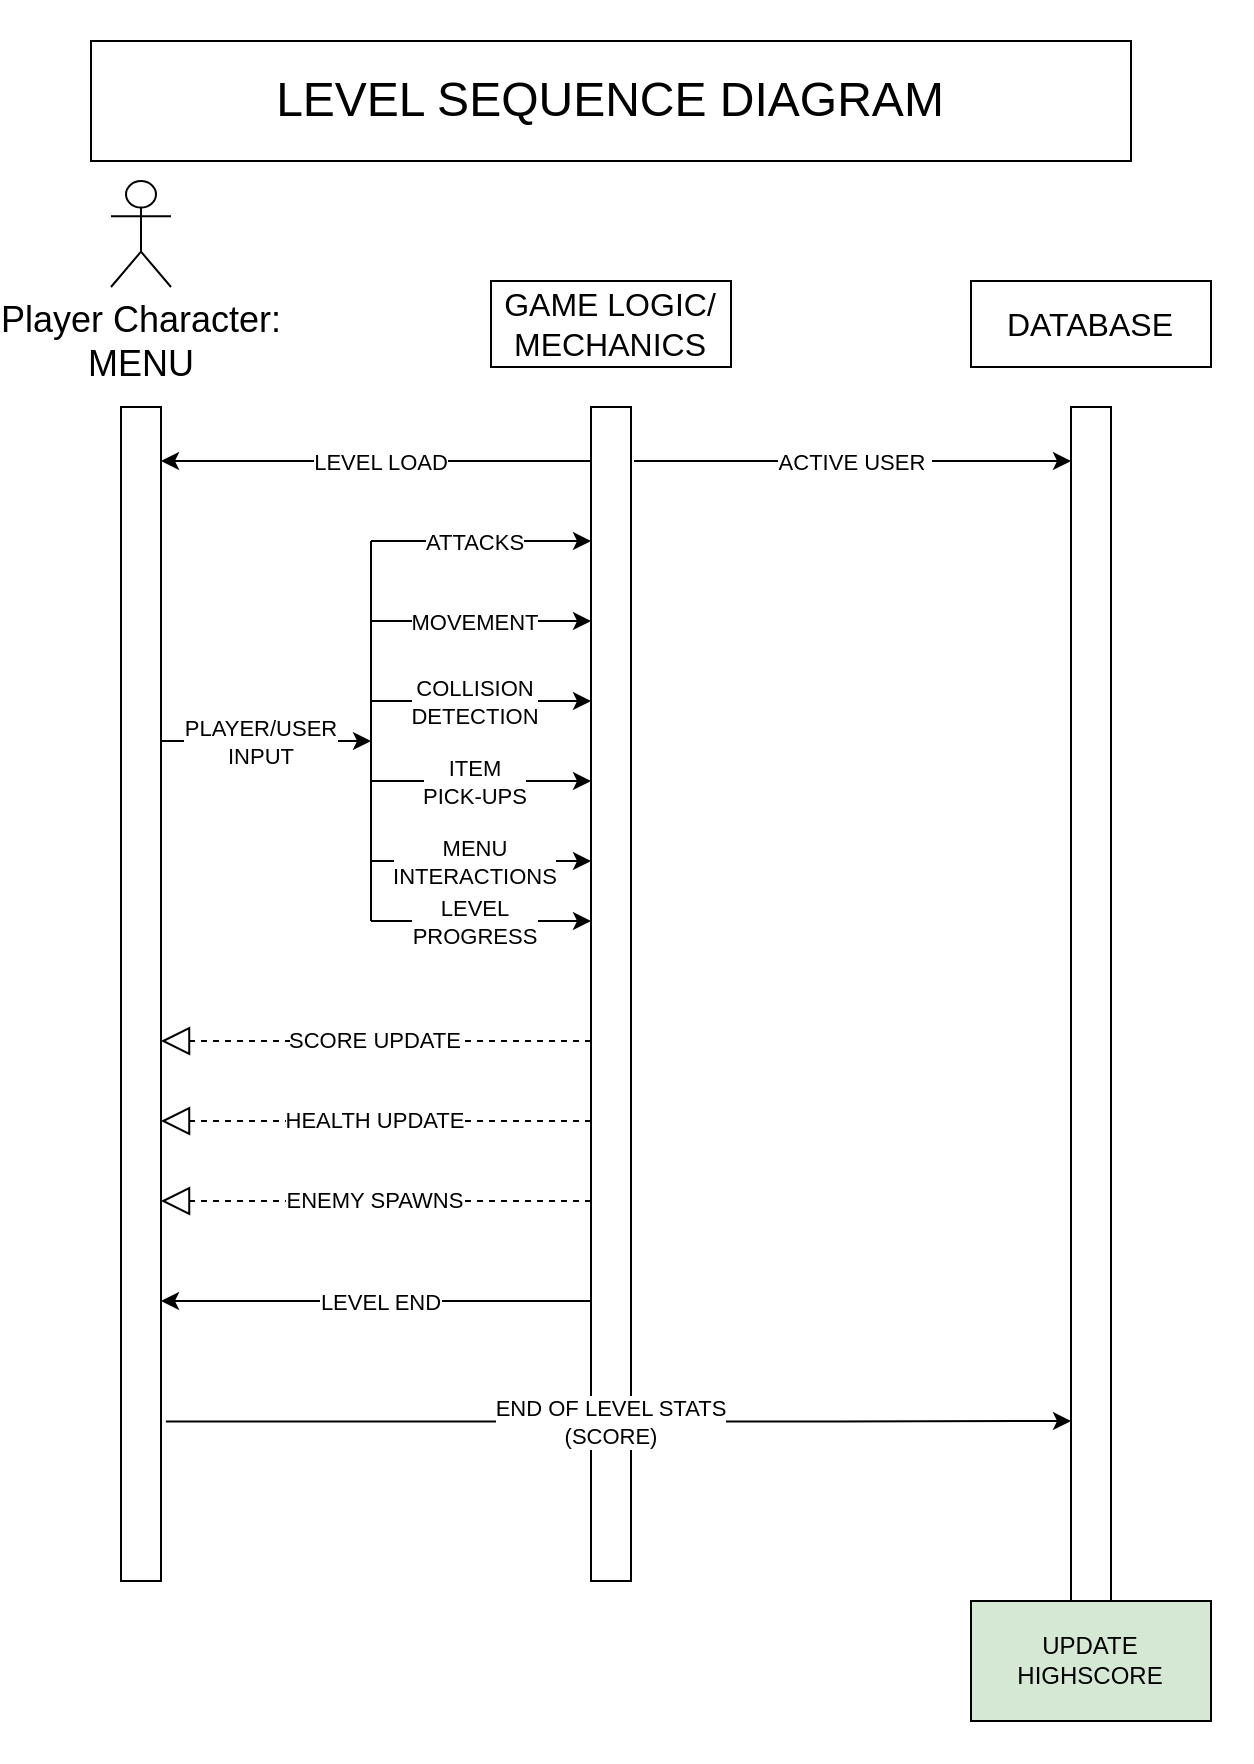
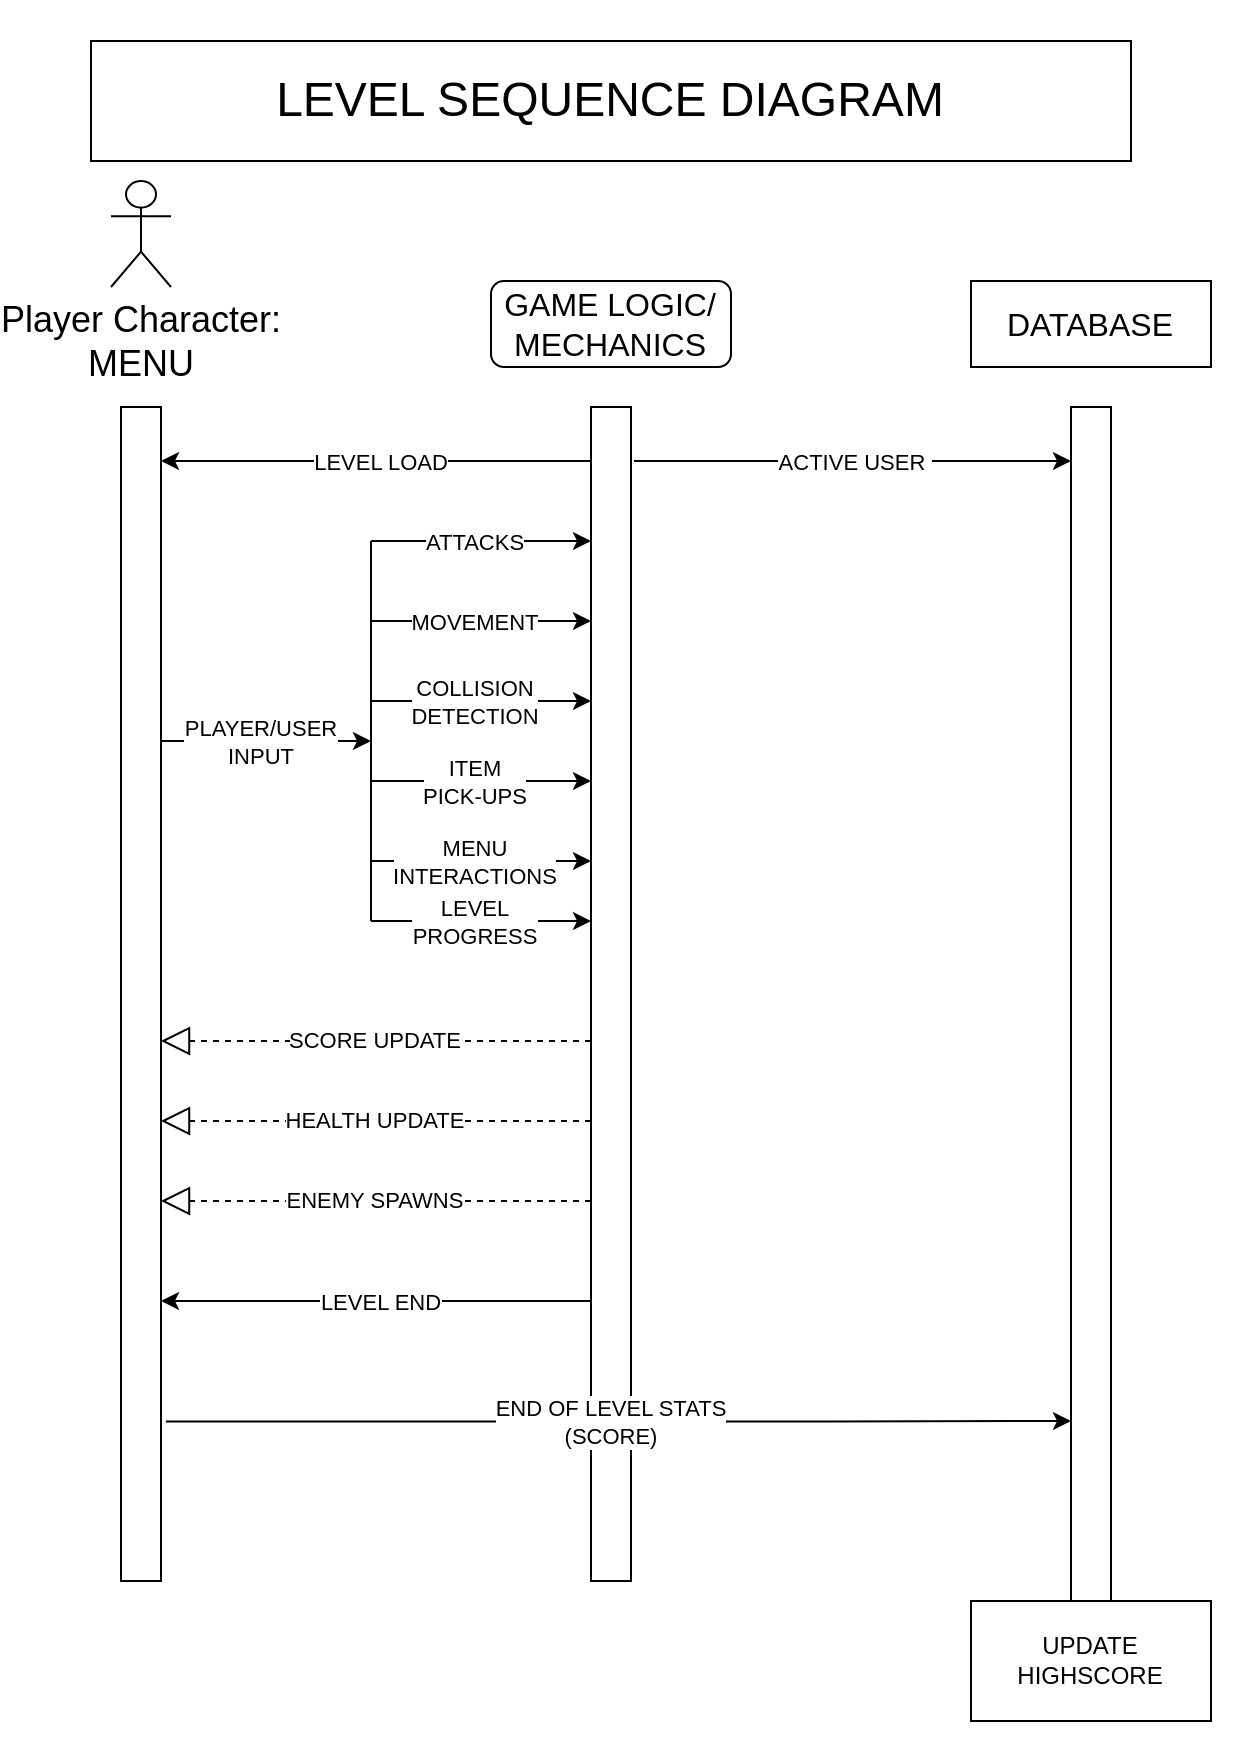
(611, 324) -> (611, 324)
(1091, 1661) -> (1091, 1661)
